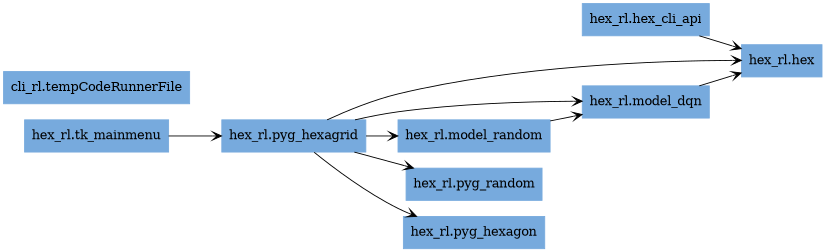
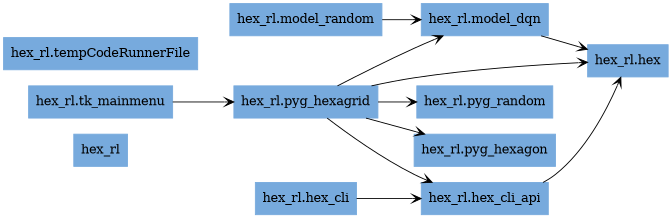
(97, 88) -> (101, 54)
(377, 136) -> (374, 151)
none -> (101, 150)
none -> (306, 199)
